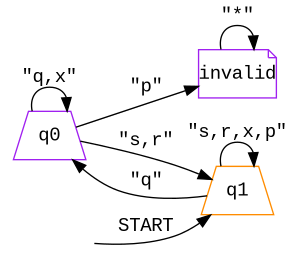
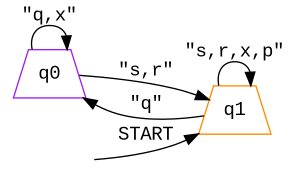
(237, 74) -> none
